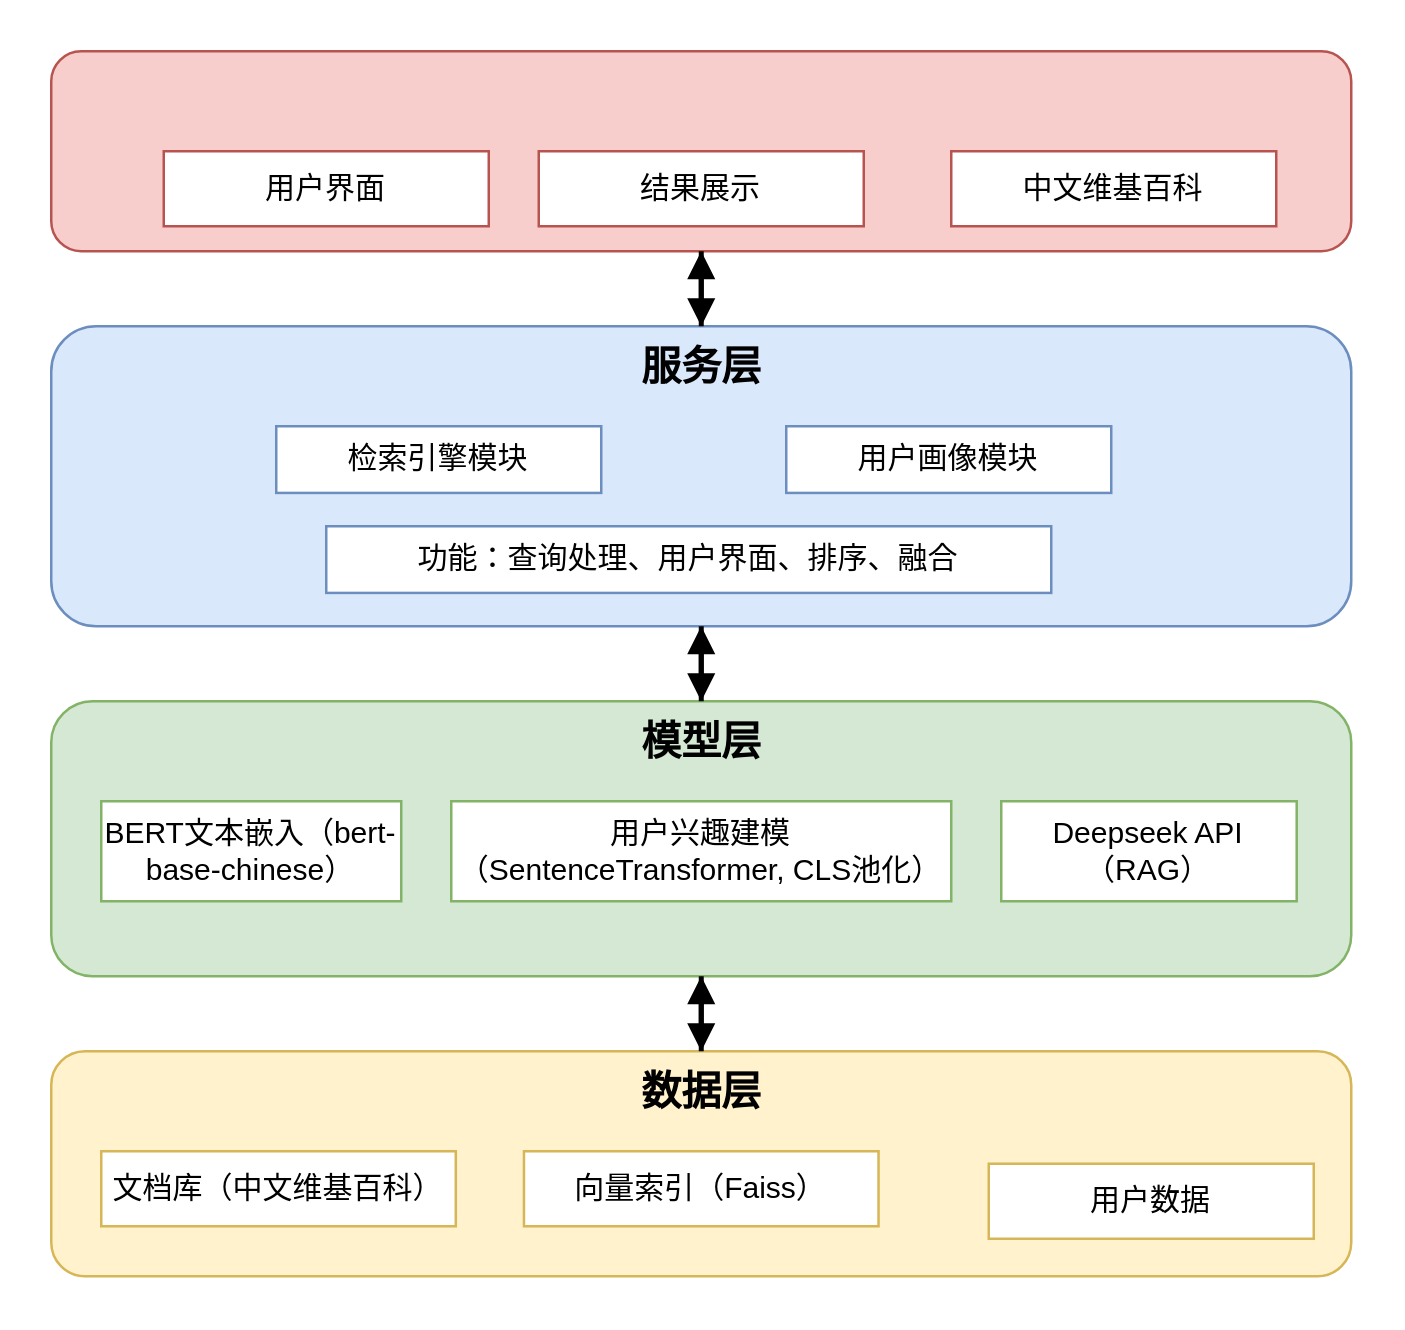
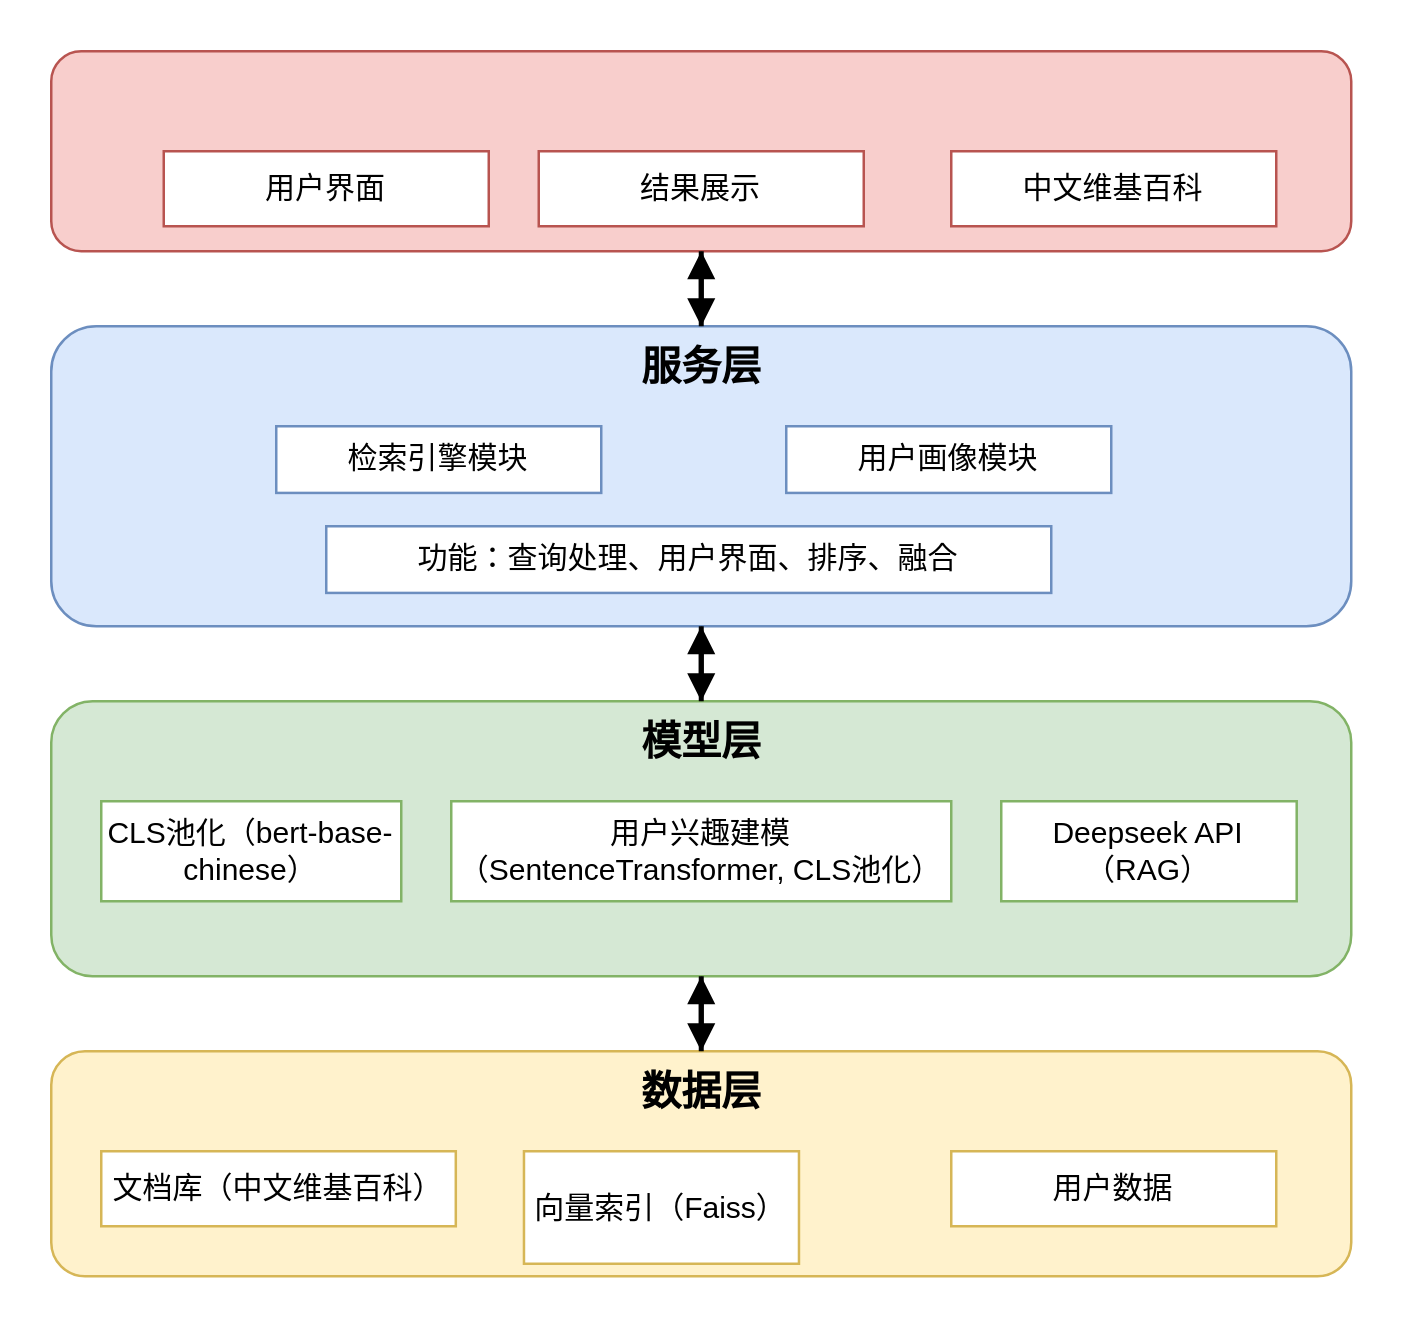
(251, 851) -> (251, 851)
(701, 1189) -> (661, 1208)
(1151, 1201) -> (1114, 1189)
